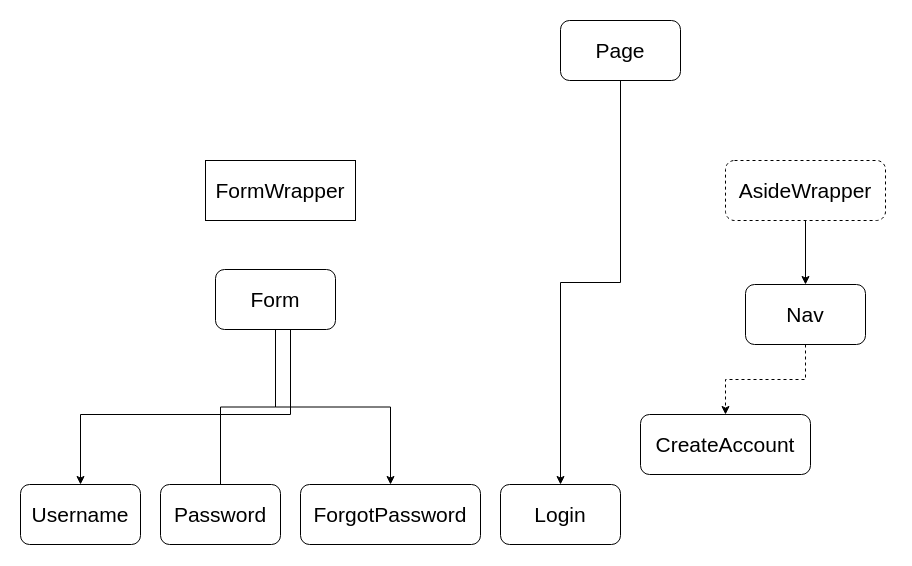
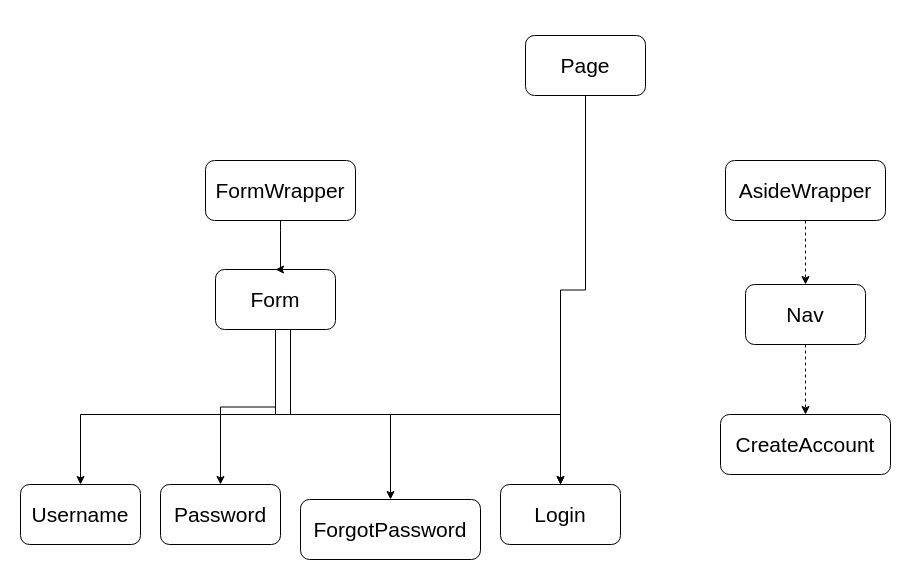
(621, 51) -> (586, 66)
(281, 191) -> (281, 191)
(806, 191) -> (806, 191)
none -> (281, 246)
(806, 248) -> (806, 248)
none -> (475, 415)
(726, 445) -> (806, 445)
(221, 479) -> (221, 476)
(391, 515) -> (391, 530)
